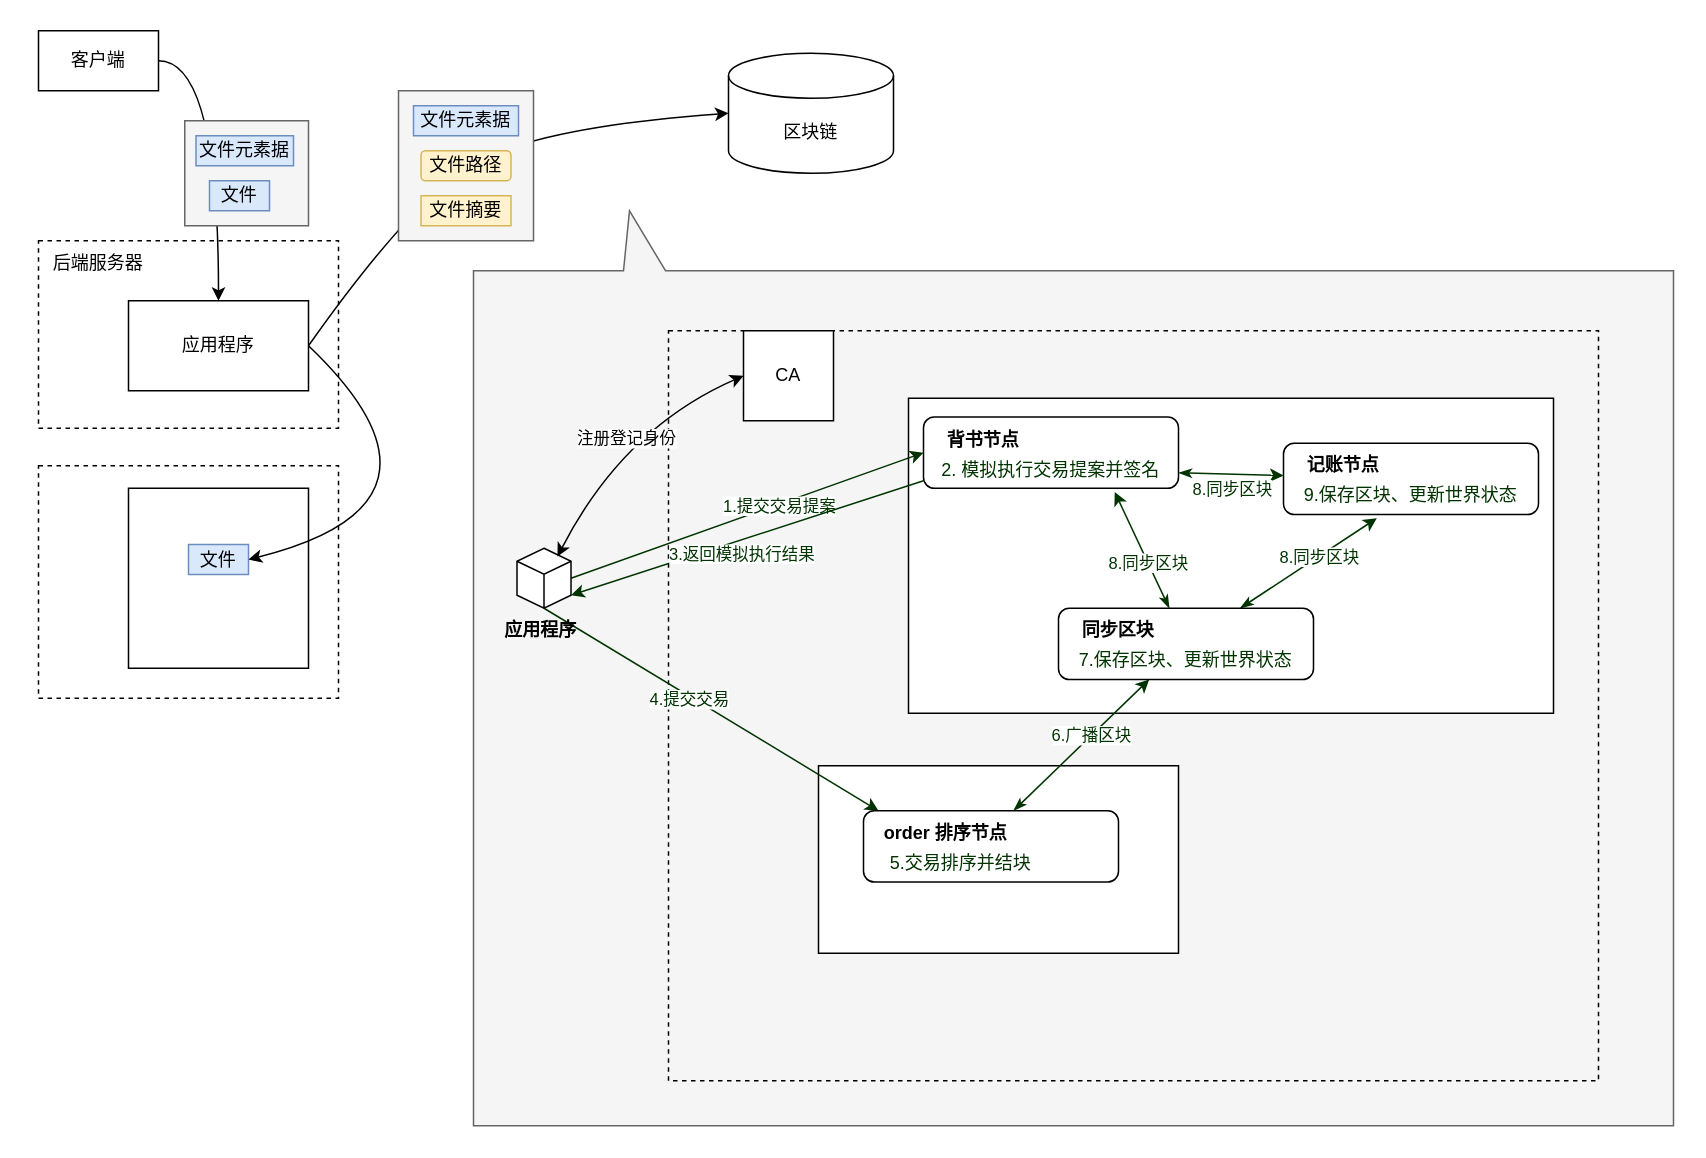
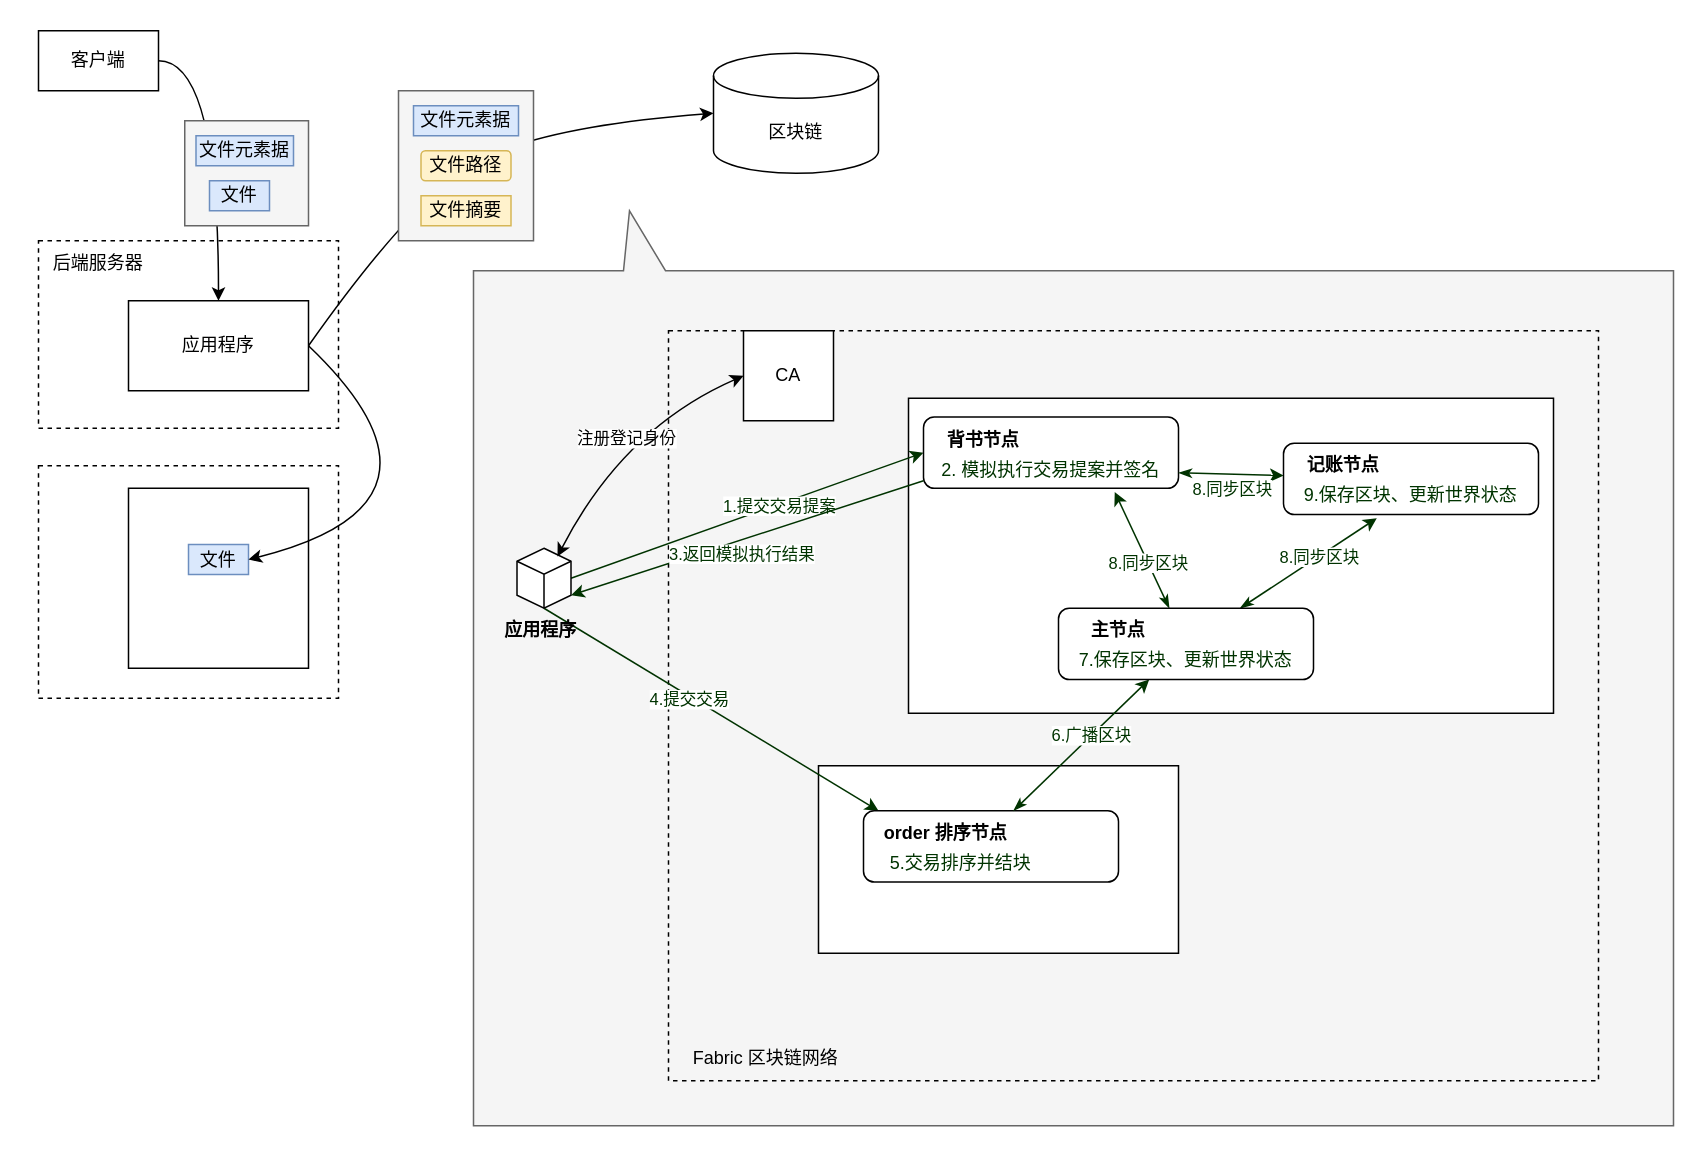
(811, 113) -> (796, 113)
(1118, 631) -> (1118, 631)
none -> (766, 1058)
